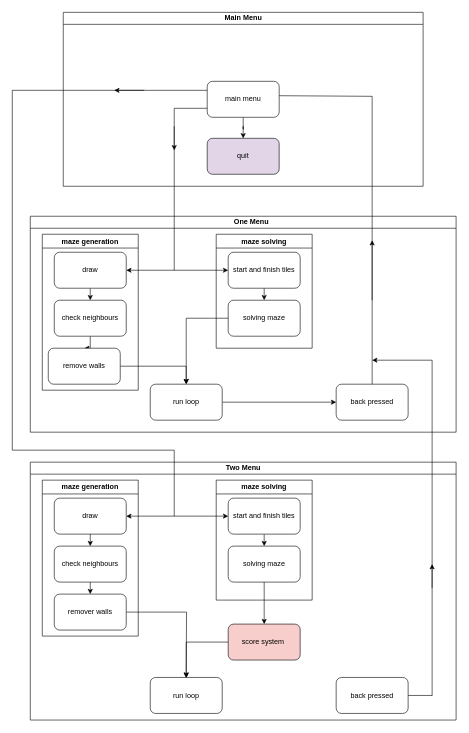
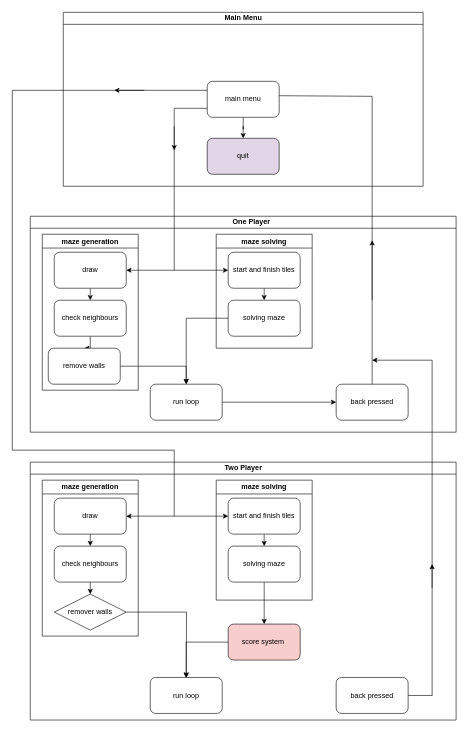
(244, 222) -> (244, 222)
(244, 468) -> (244, 468)
(90, 612) -> (90, 612)
